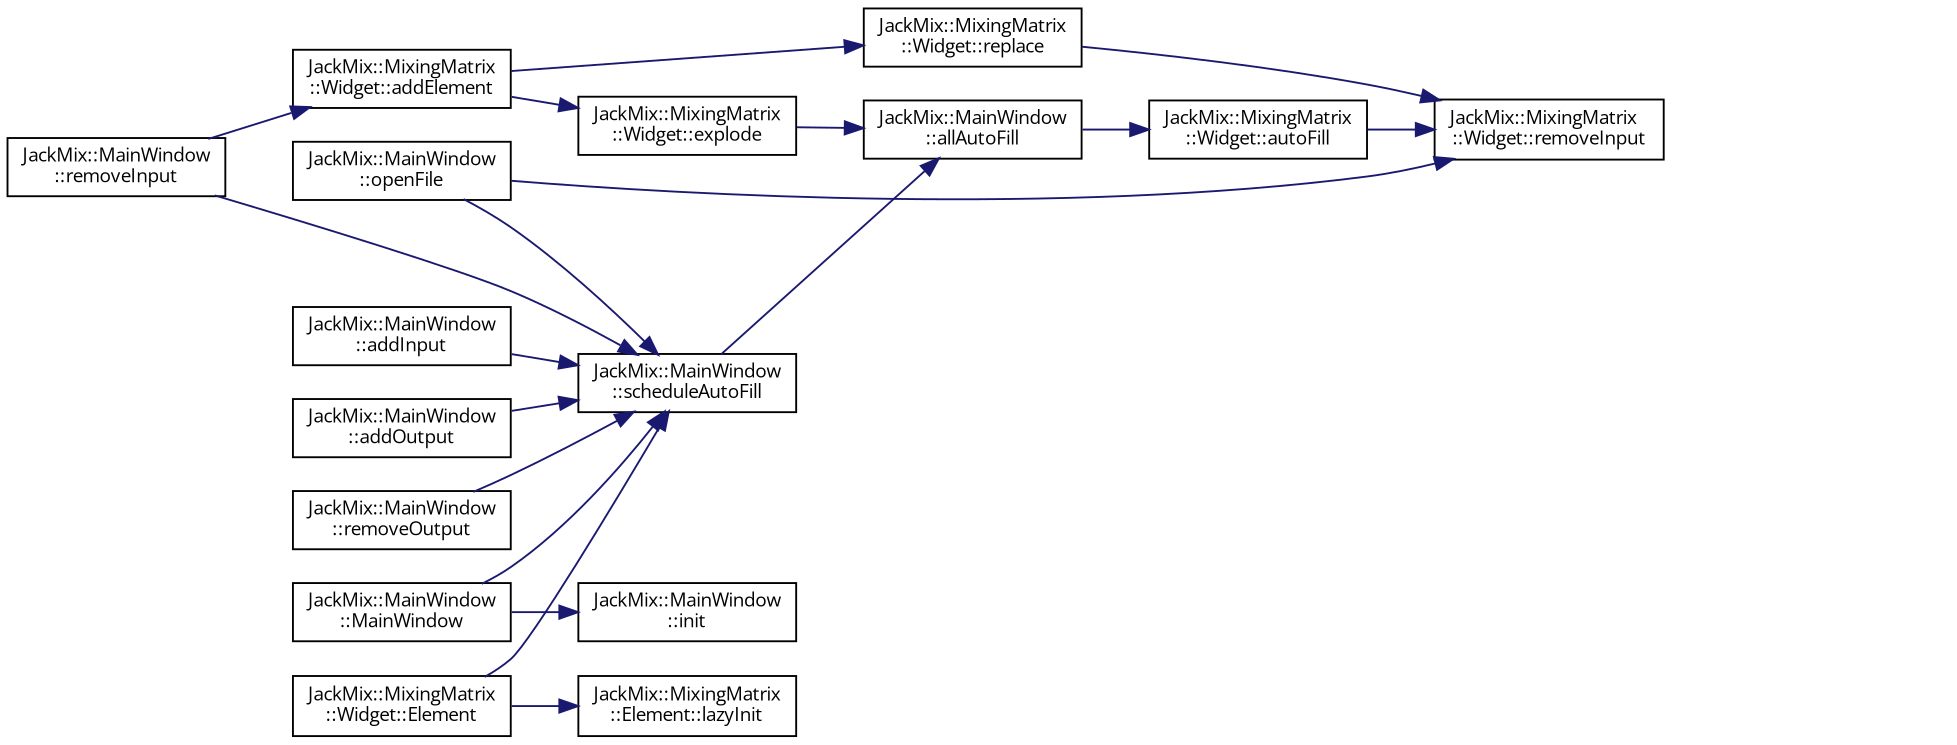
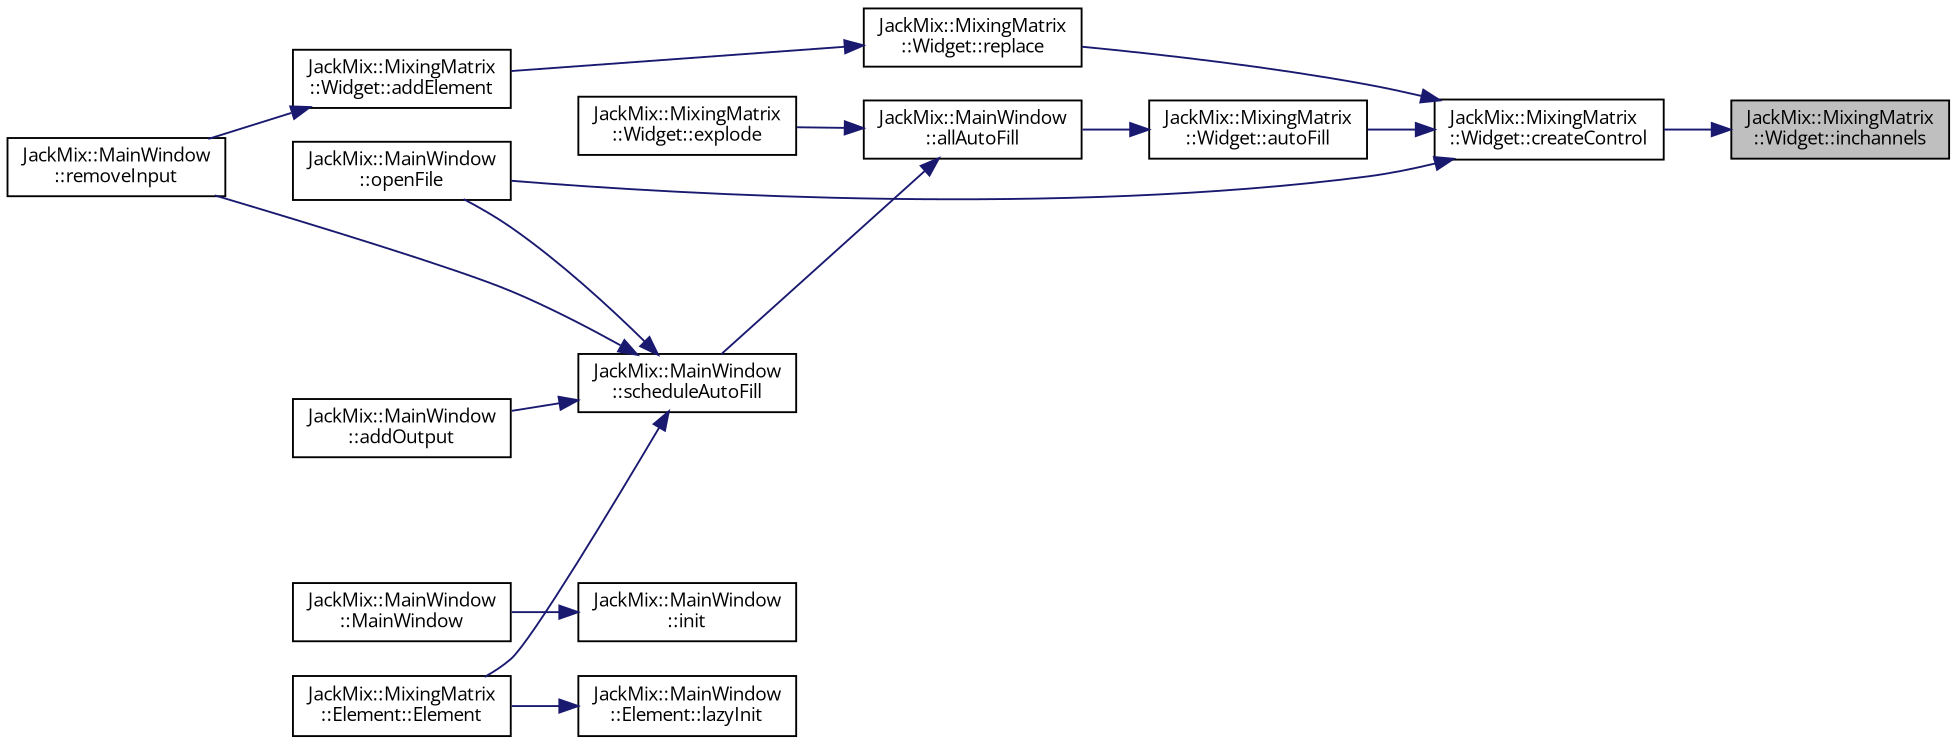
(536, 101) -> none
(1549, 130) -> (1549, 130)
none -> (1840, 130)
(402, 336) -> none
(575, 514) -> none
(402, 520) -> none
(402, 706) -> (402, 706)
(687, 706) -> (687, 706)
